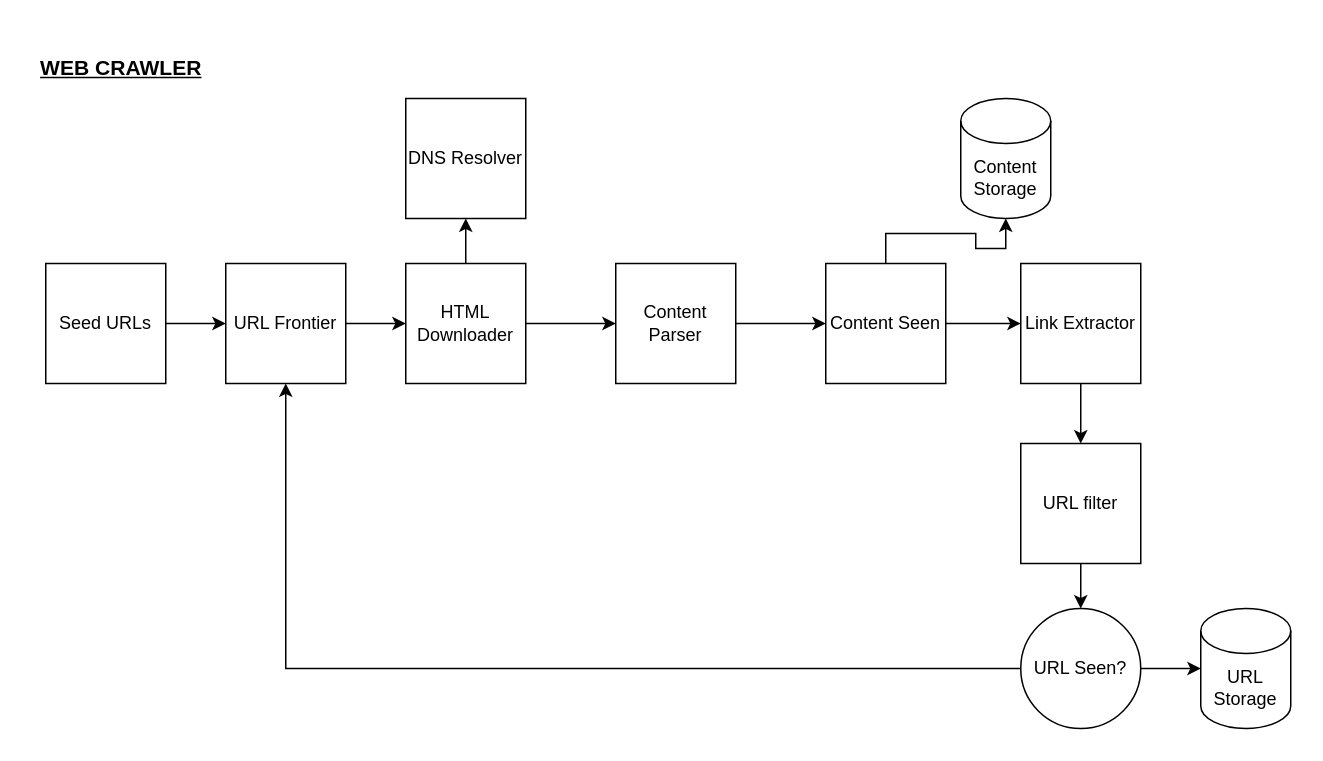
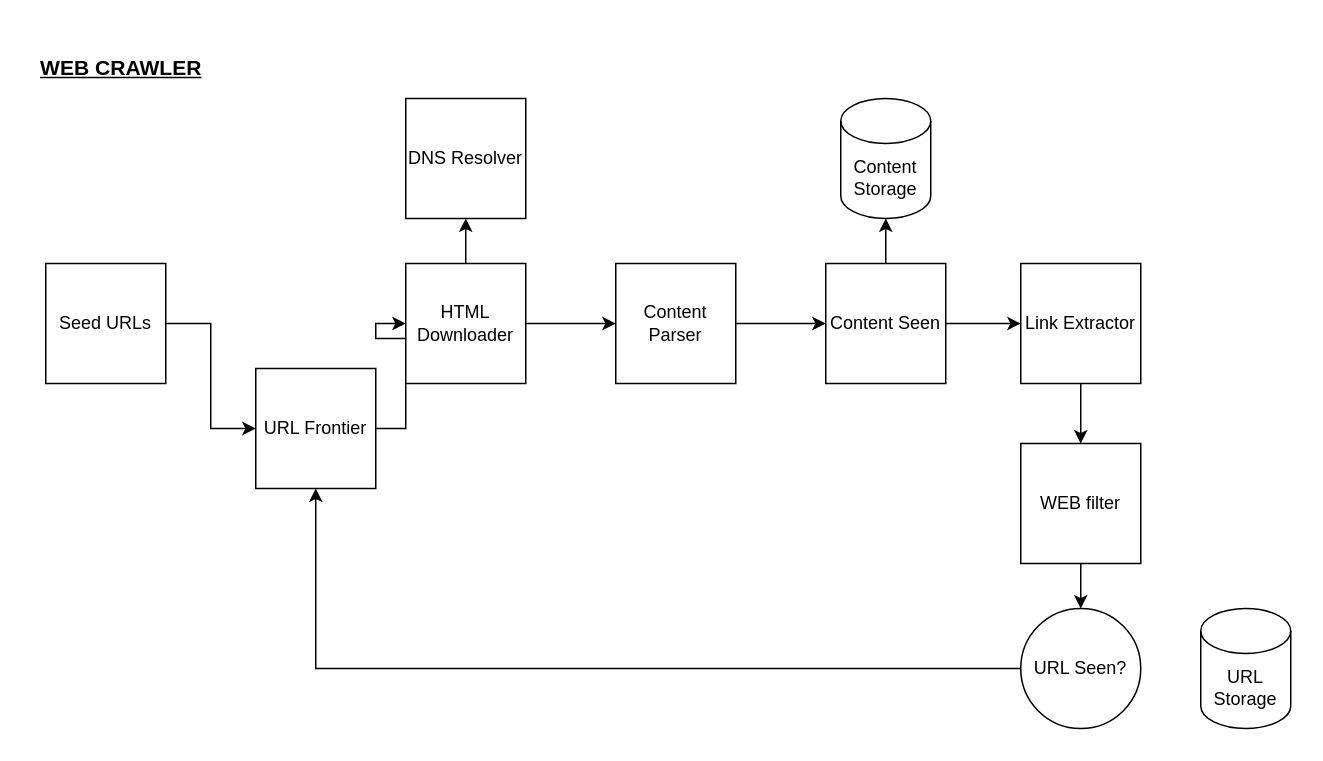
(1006, 158) -> (886, 158)
(286, 323) -> (316, 428)
(1081, 503) -> (1081, 503)
(1166, 668) -> none
